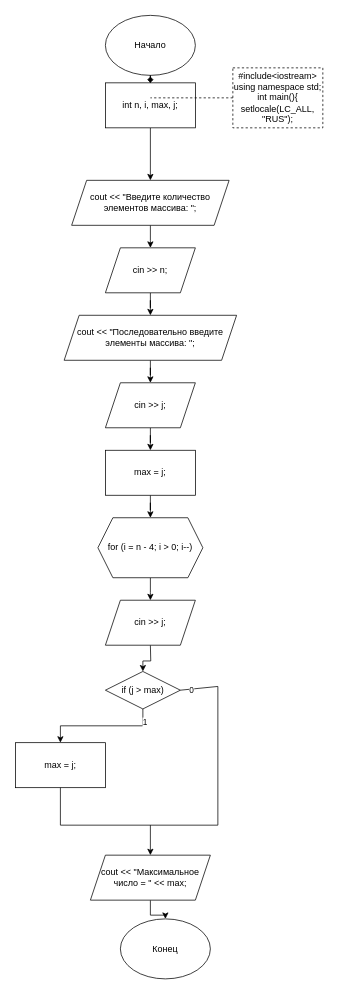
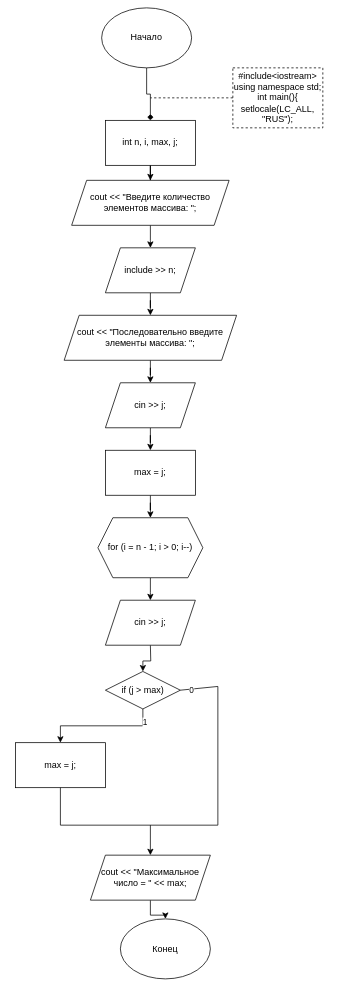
(150, 45) -> (147, 38)
(150, 105) -> (150, 143)
(150, 270) -> (150, 270)
(150, 548) -> (150, 548)
